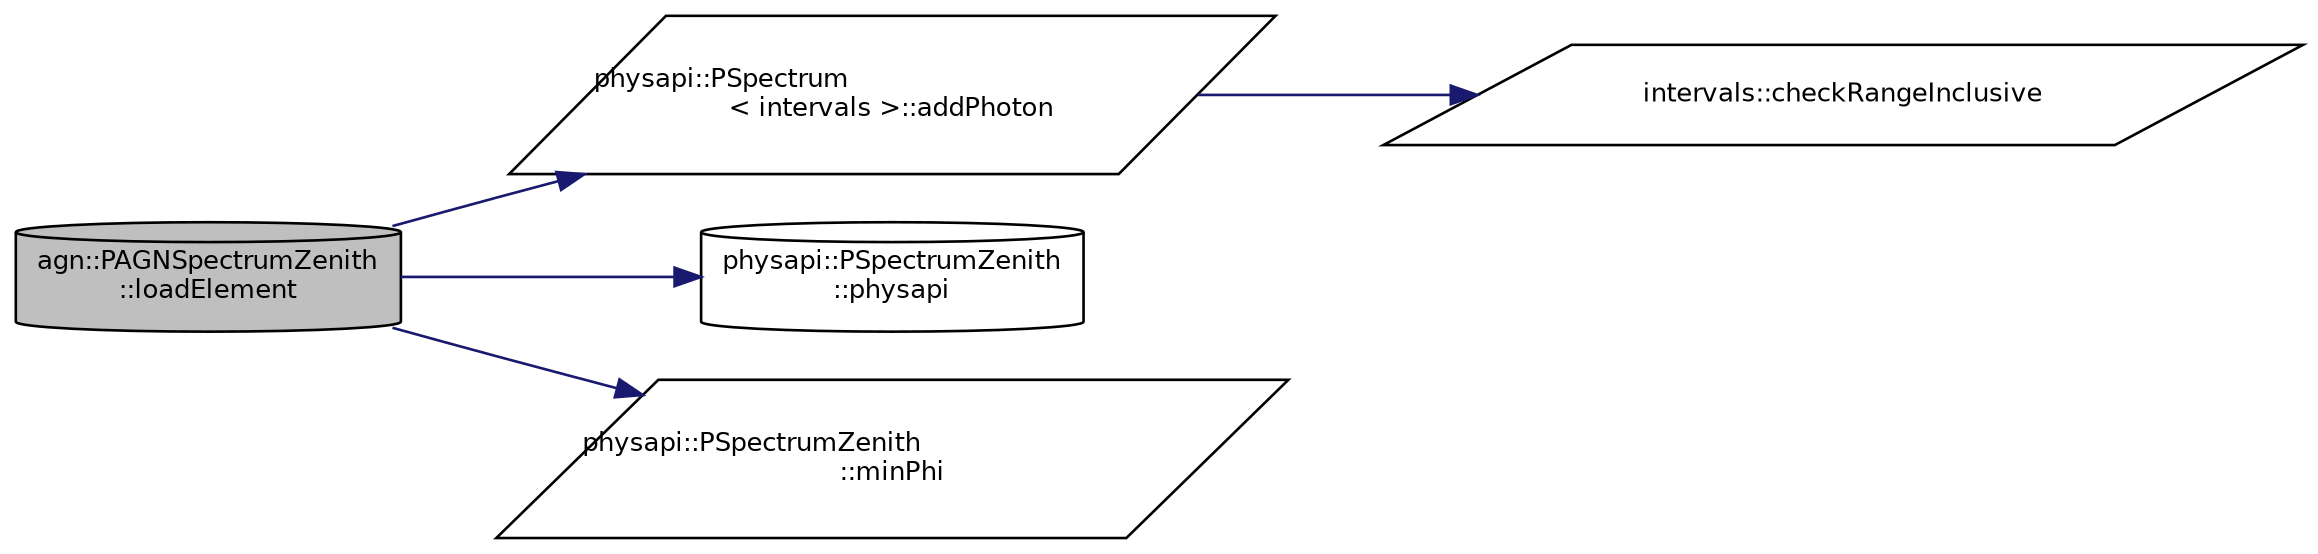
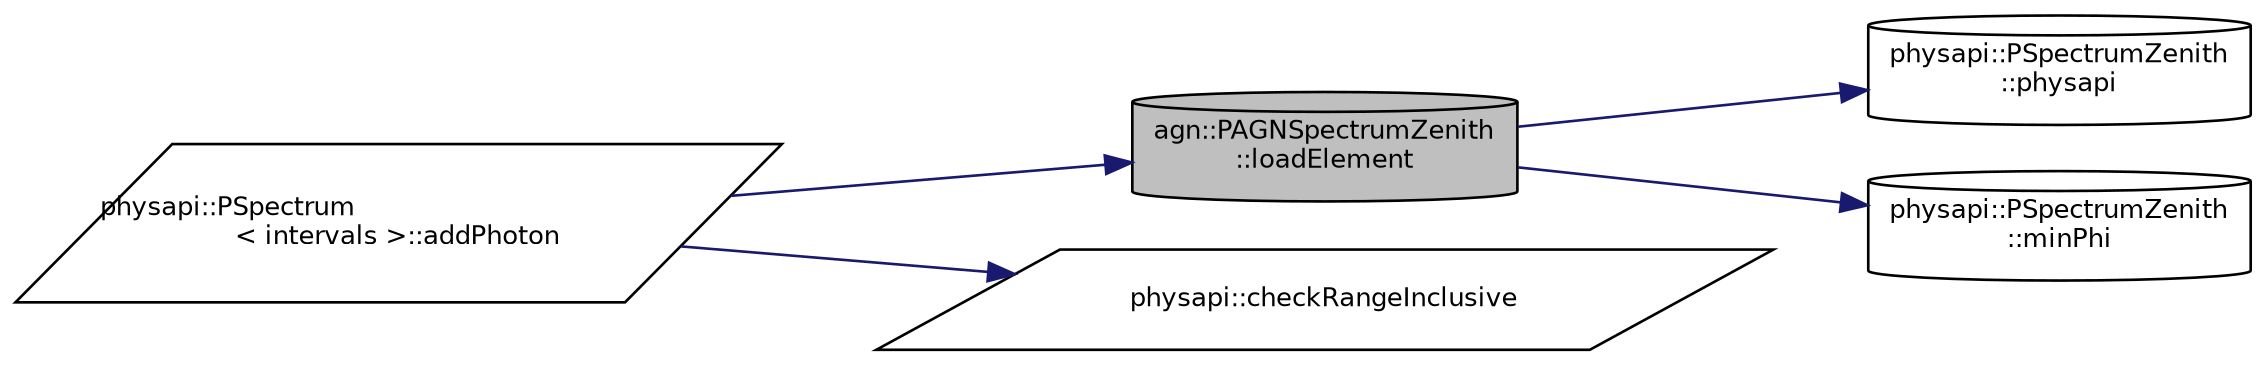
(1843, 95) -> (1325, 300)
(475, 203) -> (918, 180)
(892, 459) -> (2059, 226)
